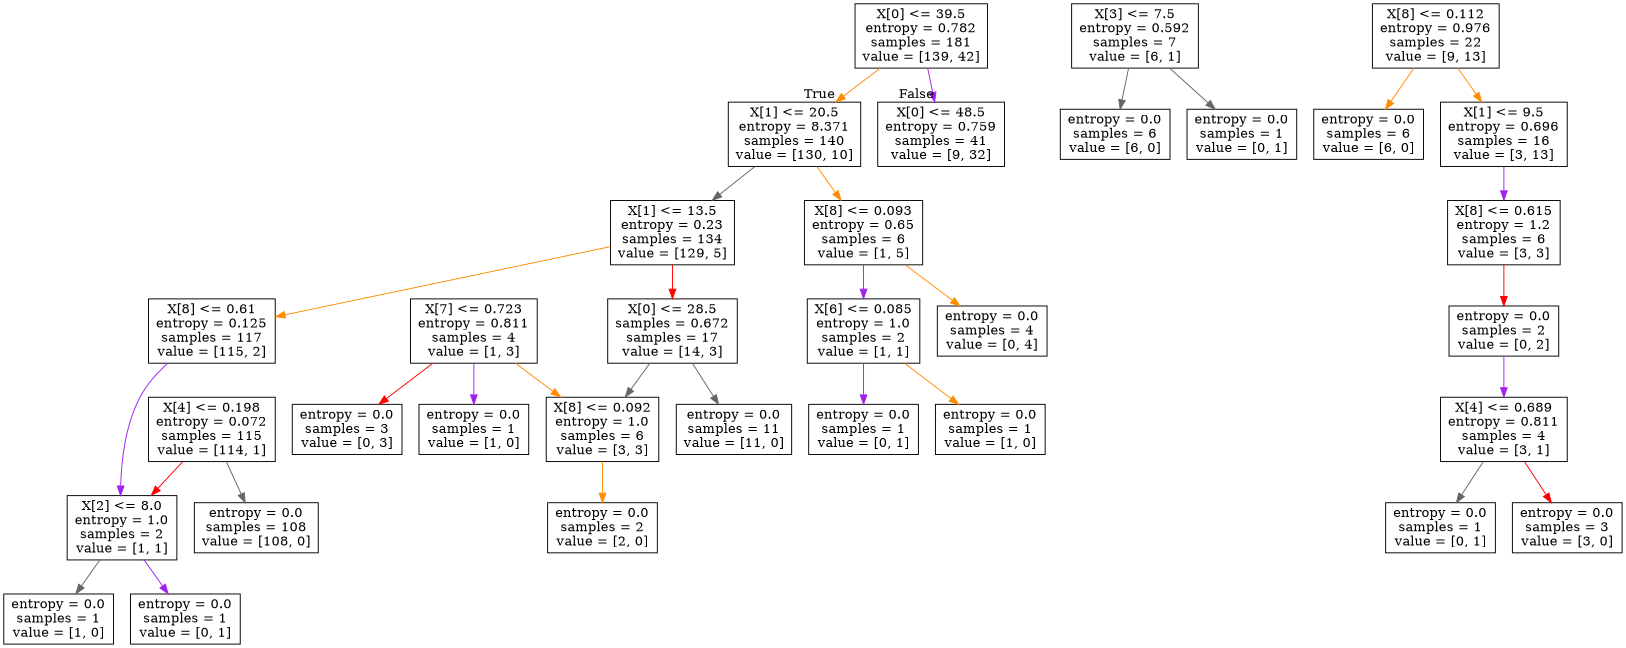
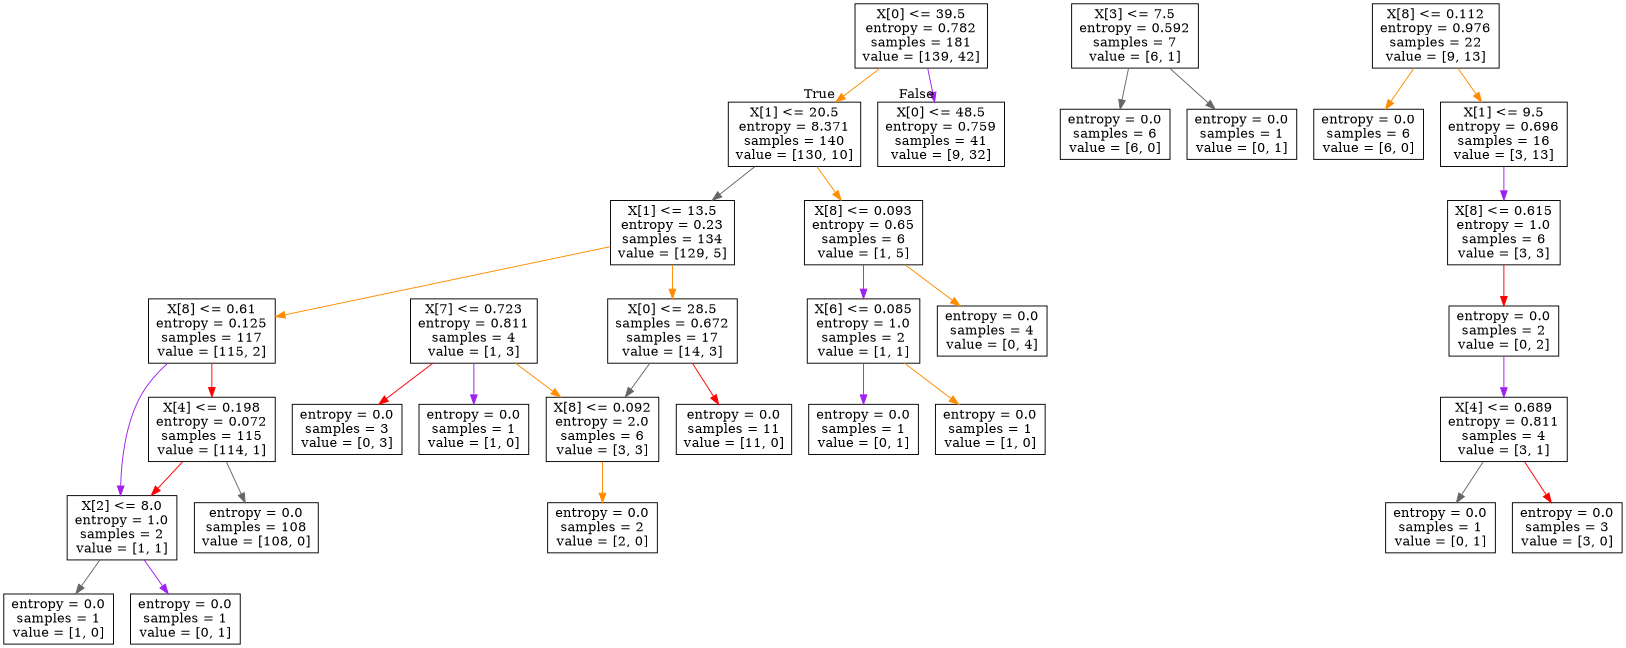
(1504, 233) -> (1504, 233)
(672, 277) -> (672, 277)
none -> (212, 375)
(703, 380) -> (703, 380)
(602, 429) -> (602, 429)
